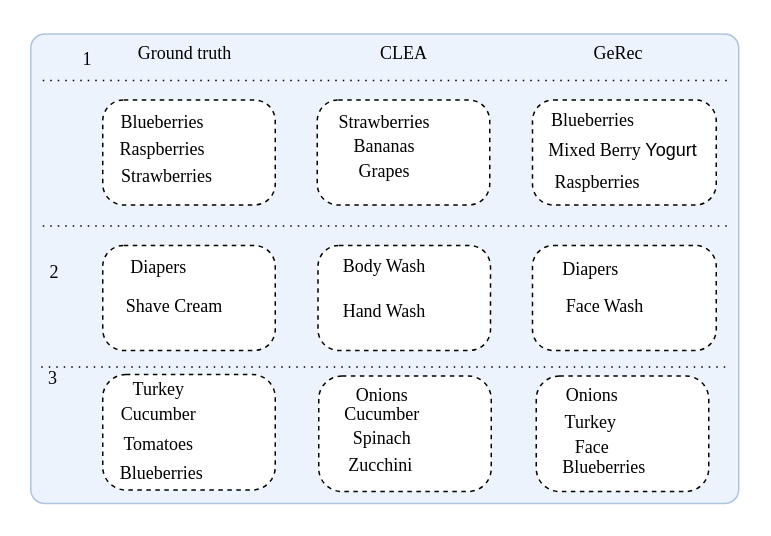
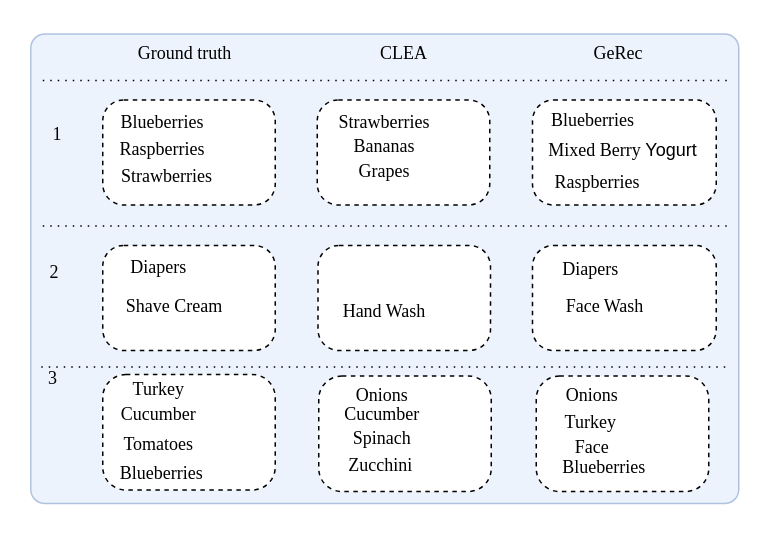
(88, 59) -> (58, 134)
(385, 266) -> none
